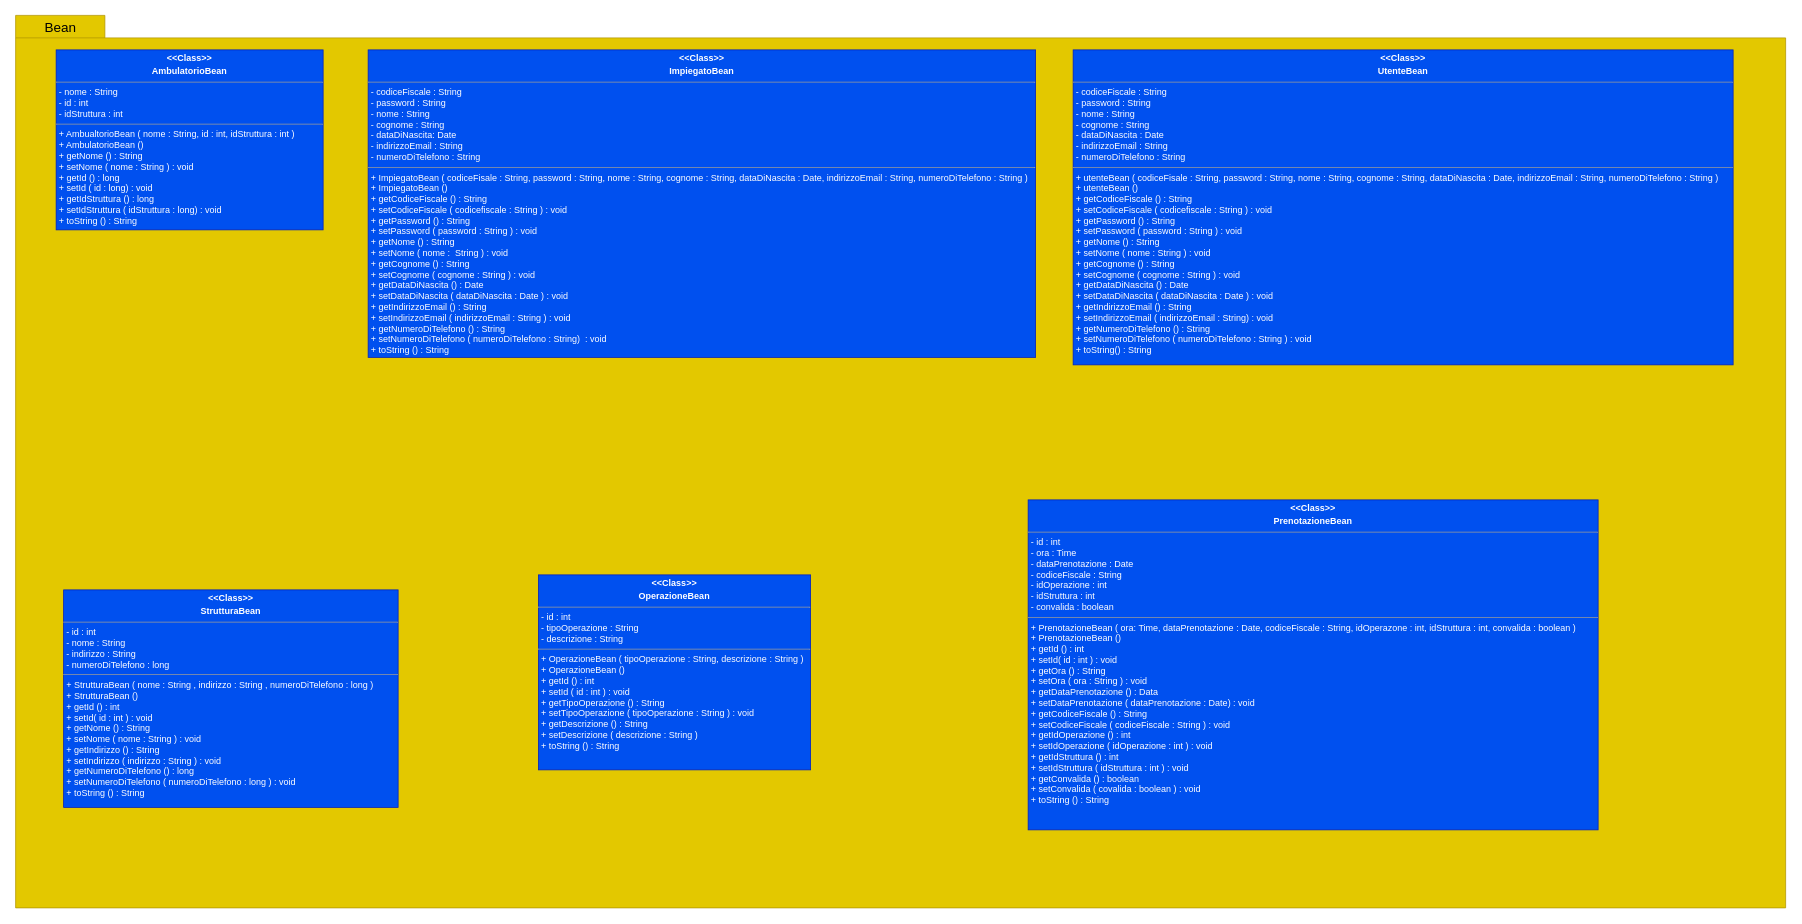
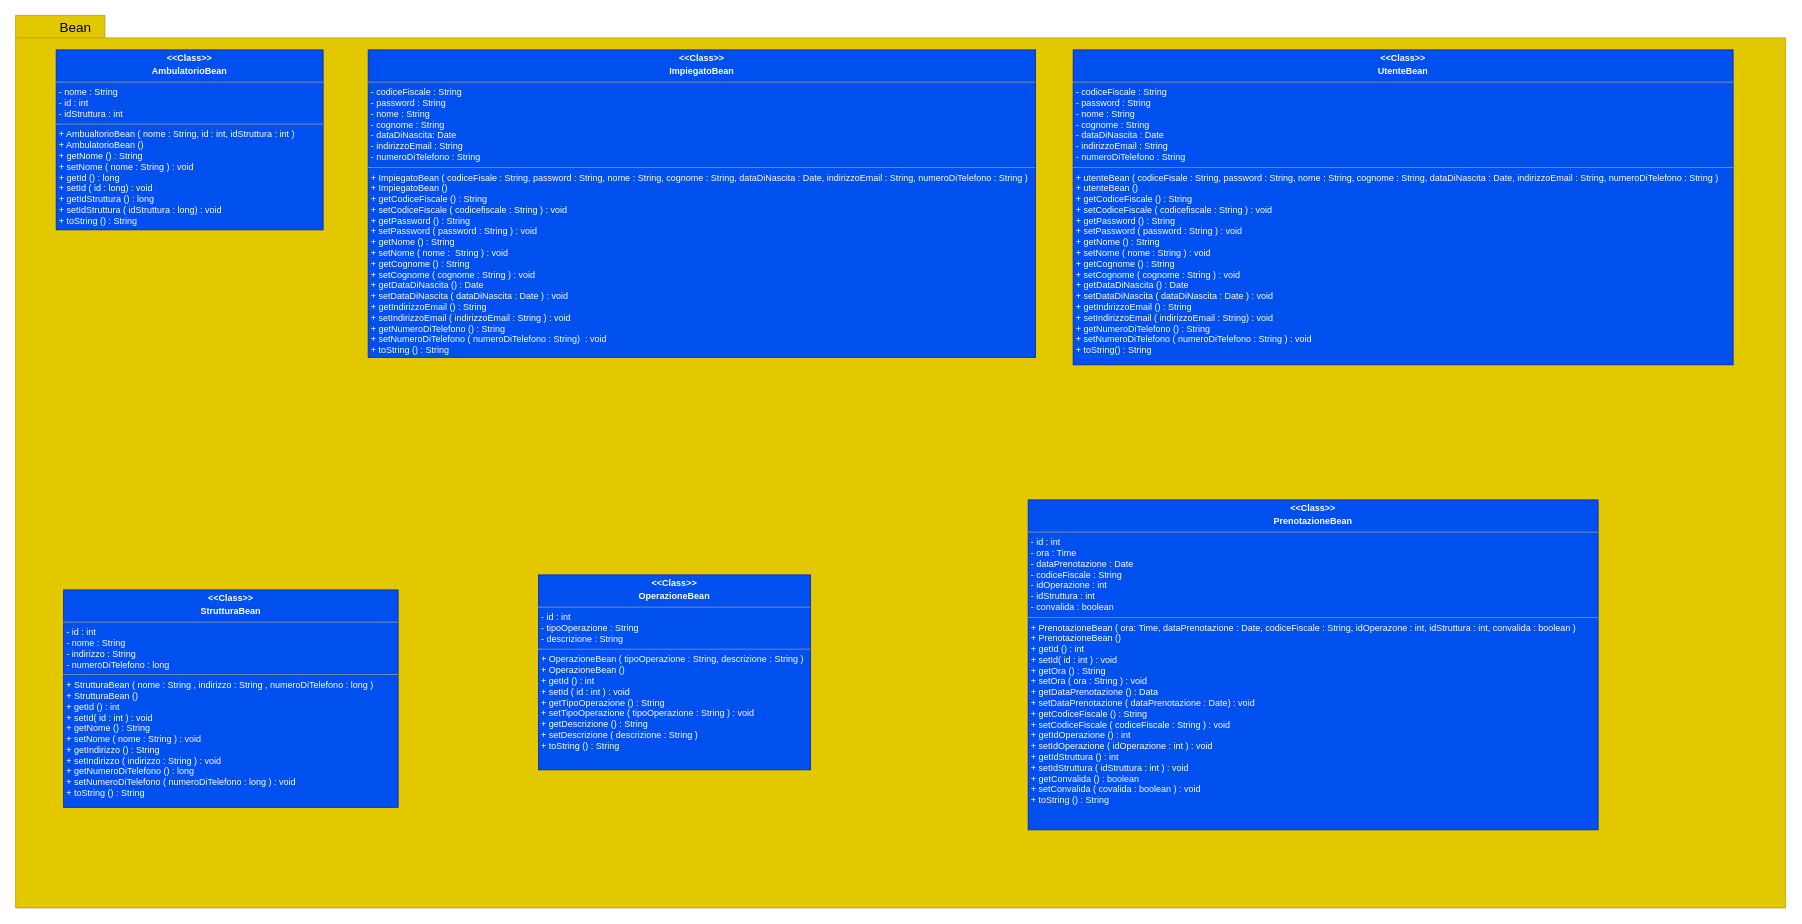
(60, 27) -> (75, 27)
